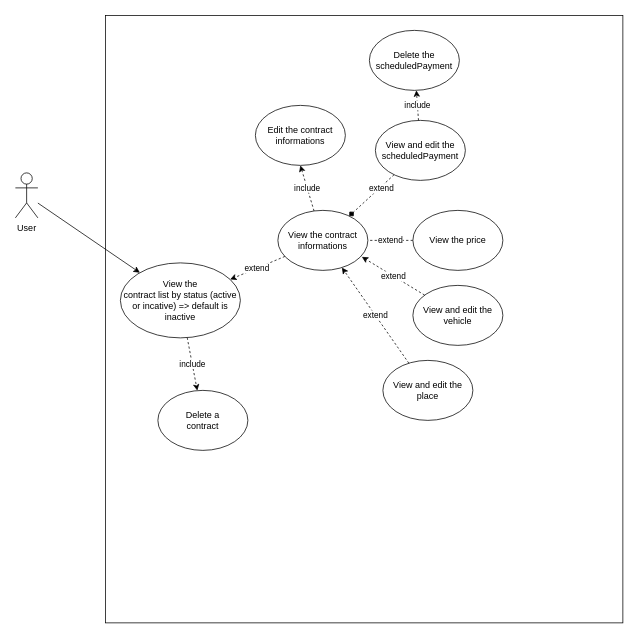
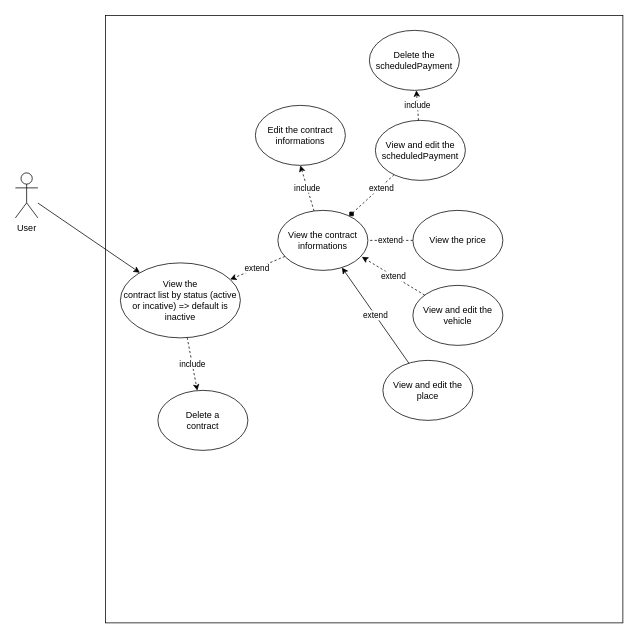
(394, 342) -> (394, 342)
